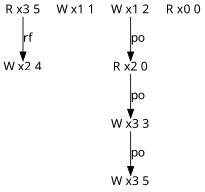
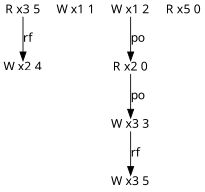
(184, 10) -> (184, 10)
(138, 153) -> (135, 153)
